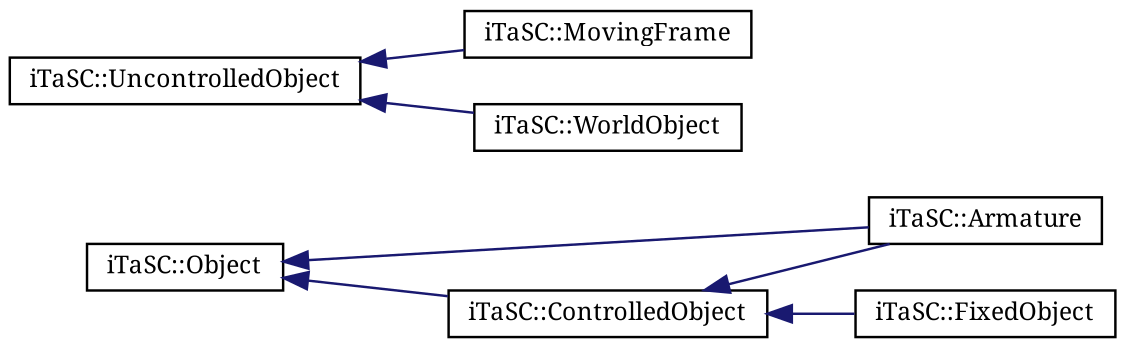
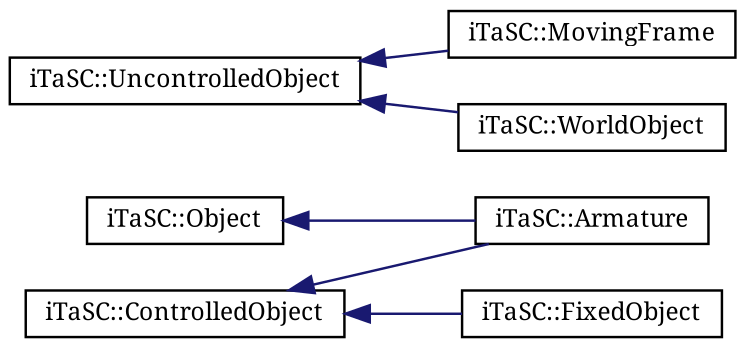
(378, 288) -> none
